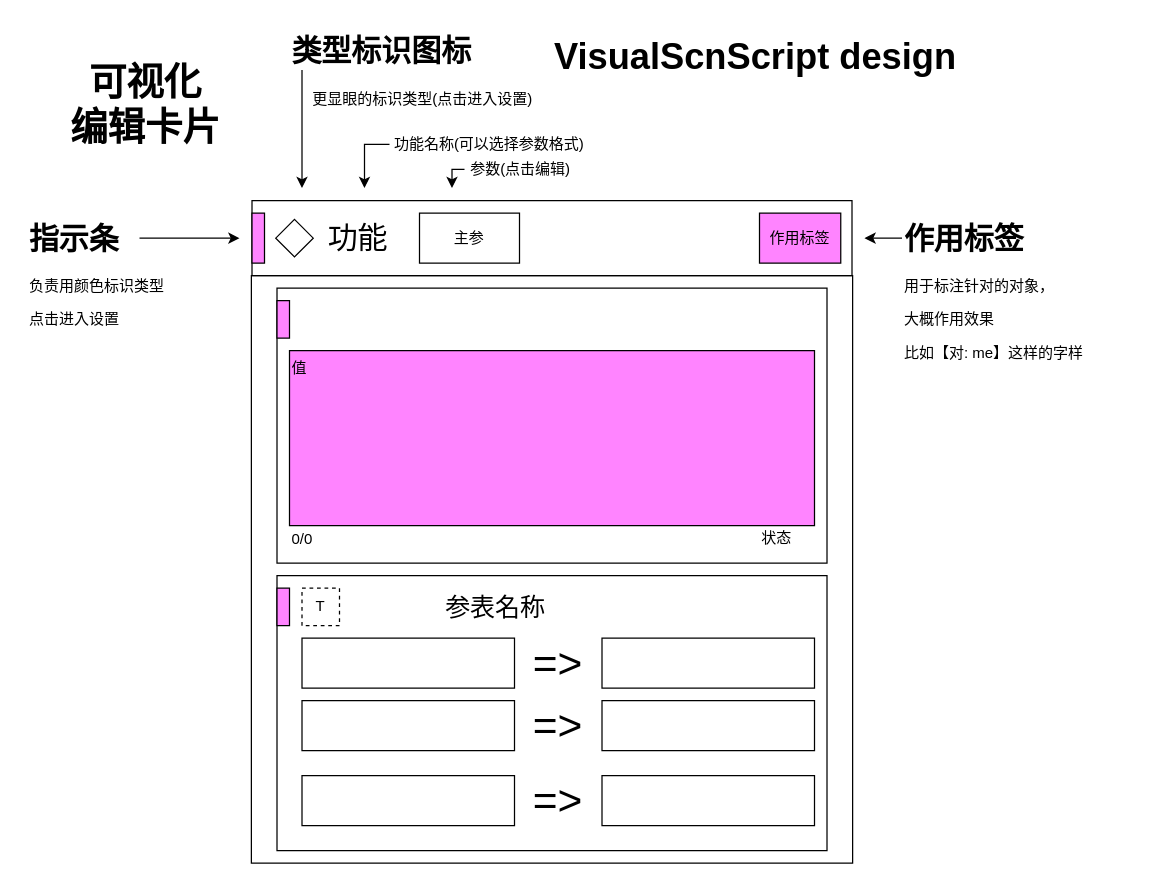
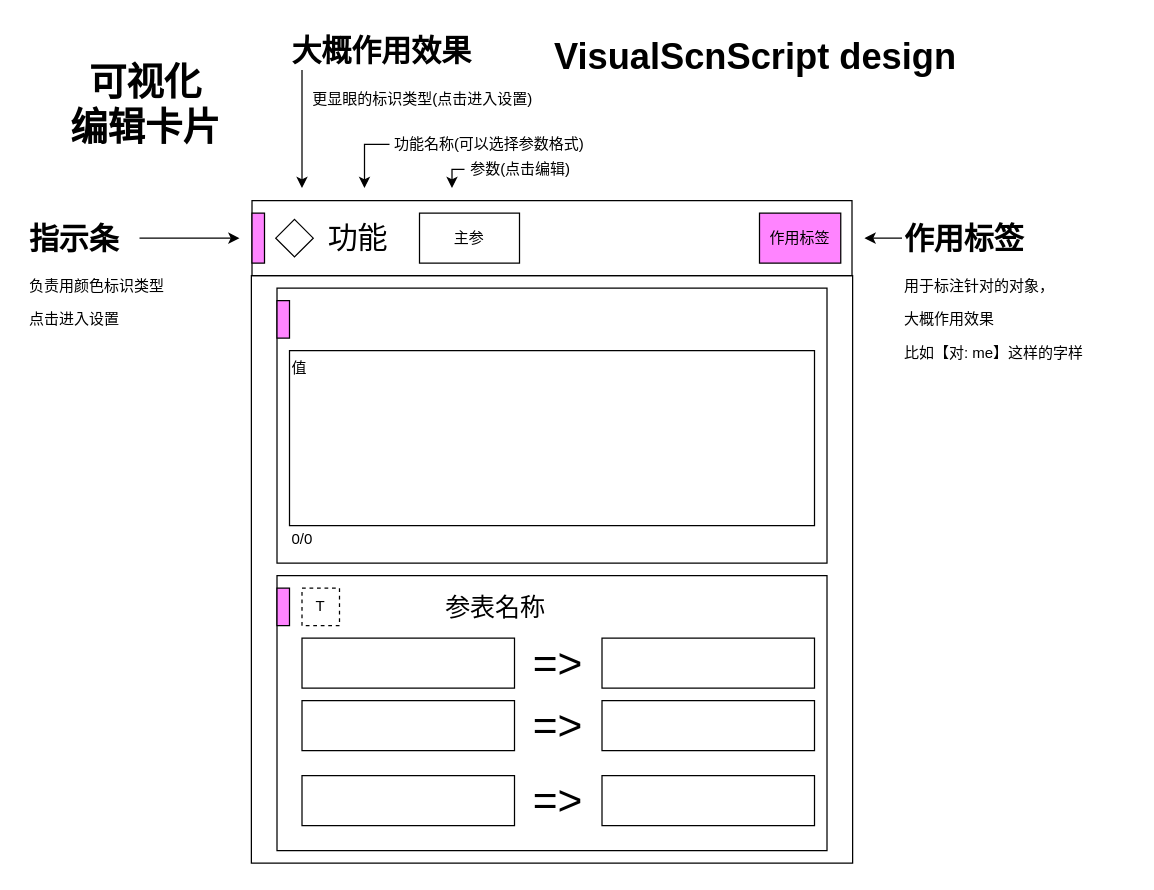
(405, 52) -> (405, 52)
(552, 438) -> (552, 438)
(777, 538) -> none
